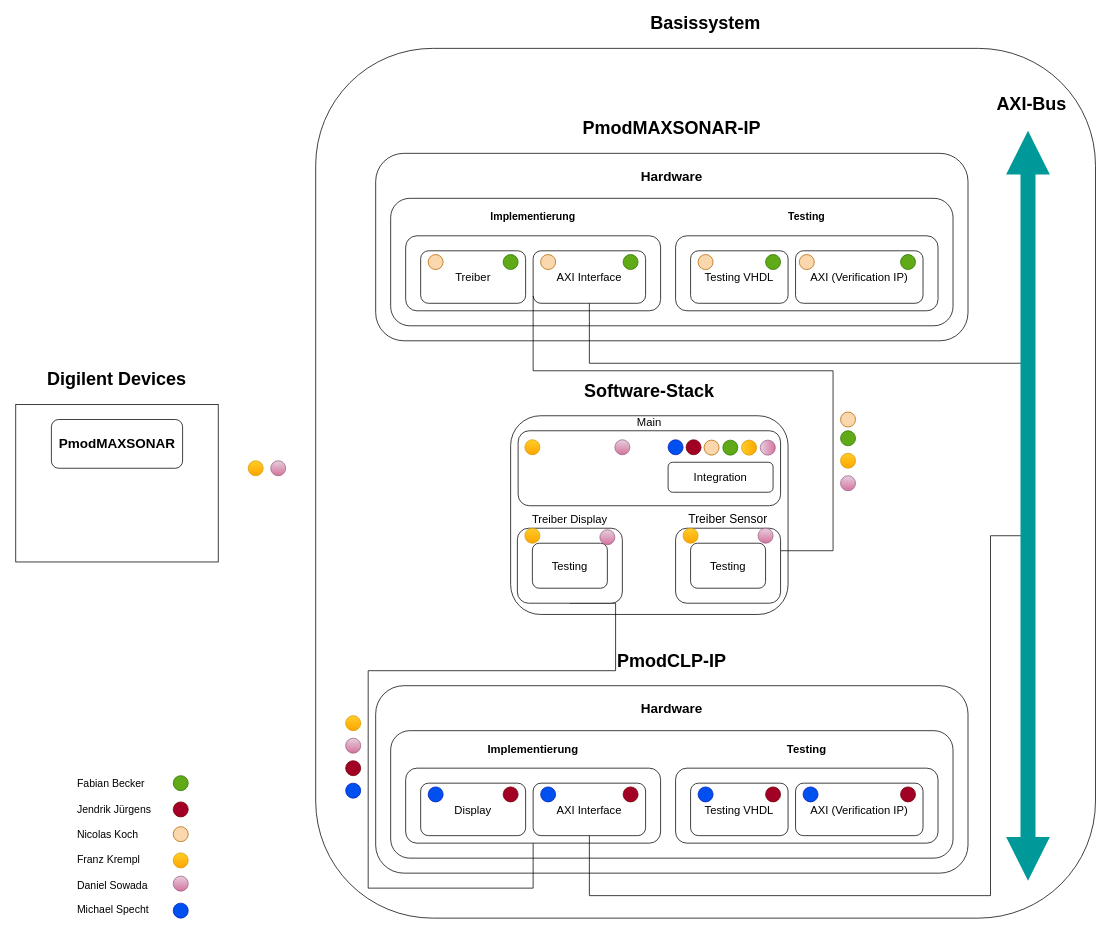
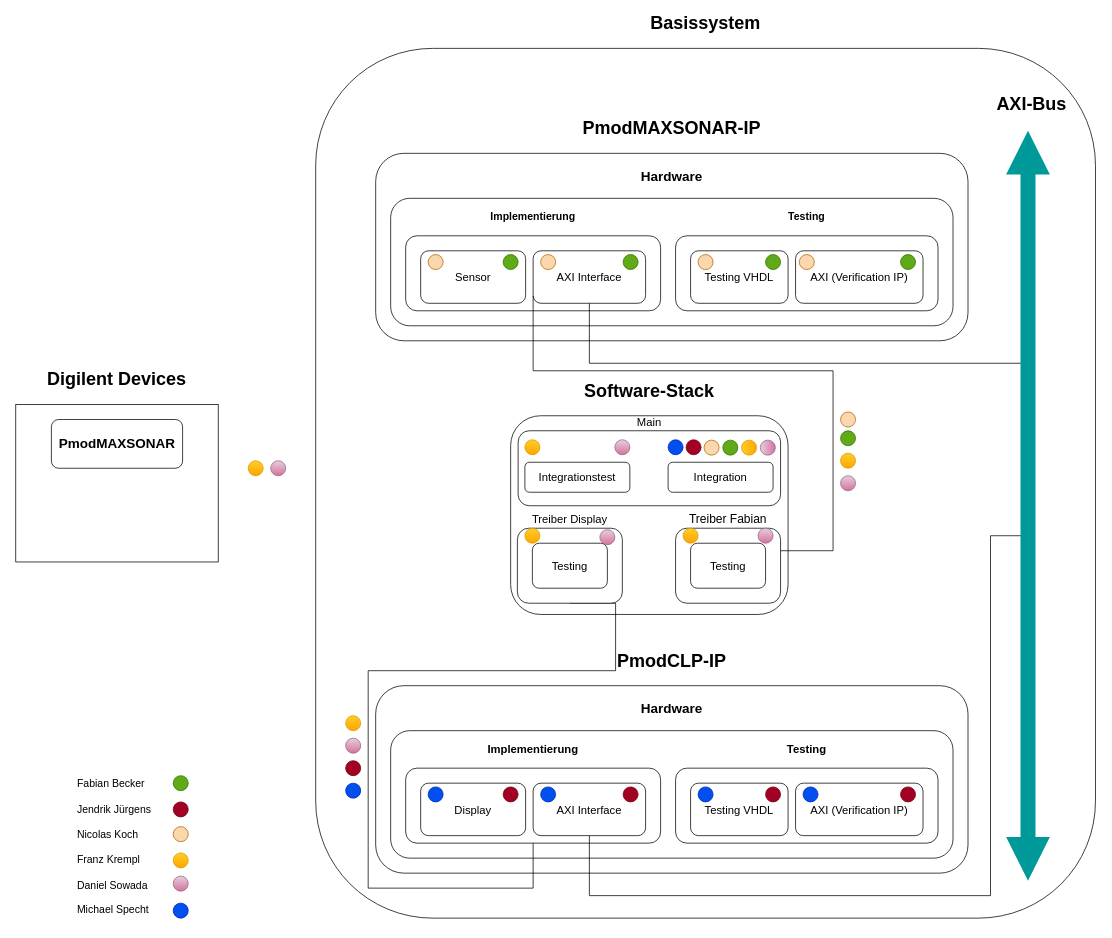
(473, 277) -> (473, 277)
none -> (577, 477)
(728, 521) -> (728, 521)
